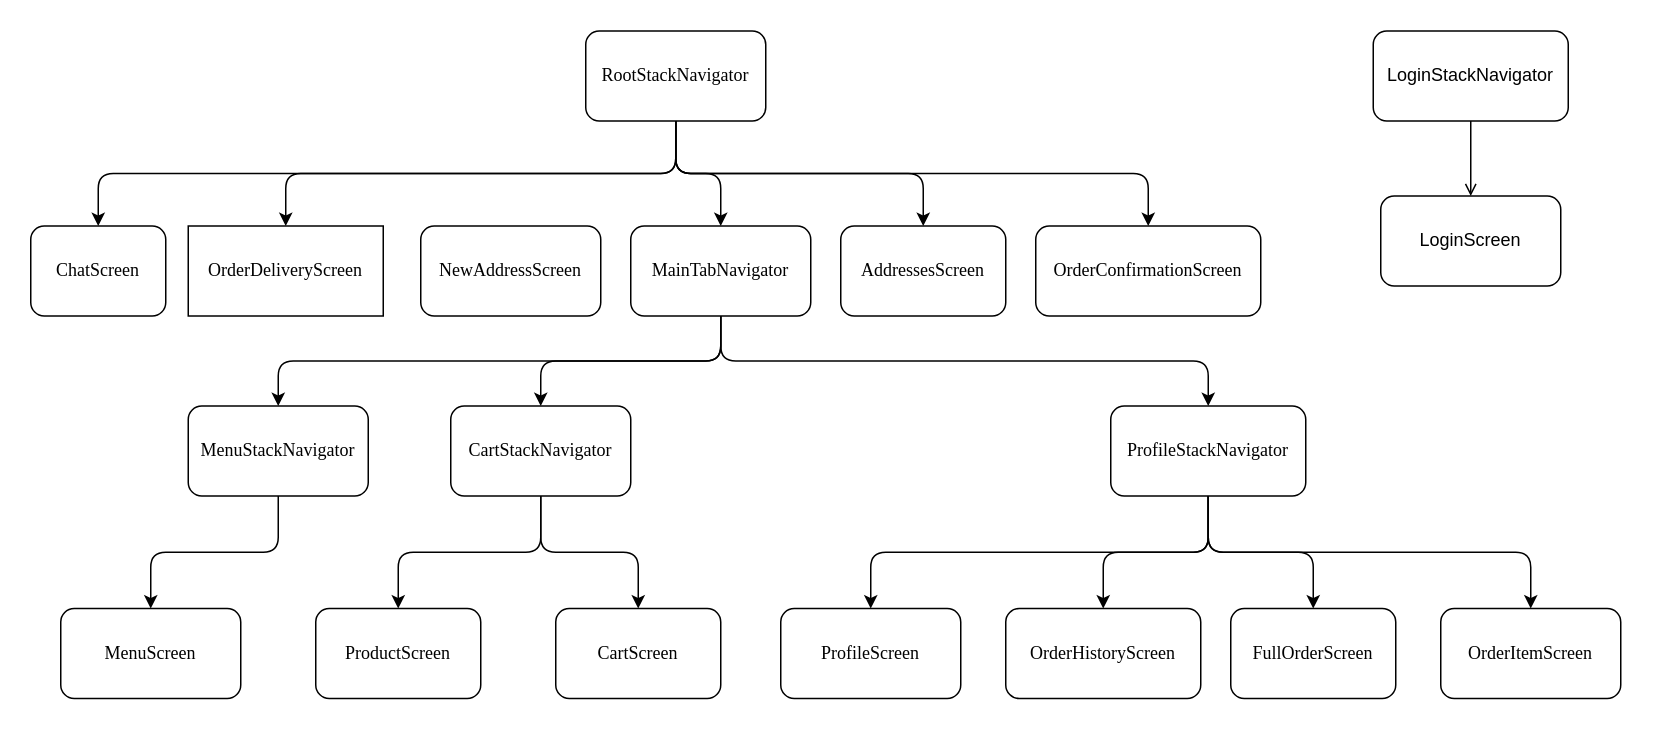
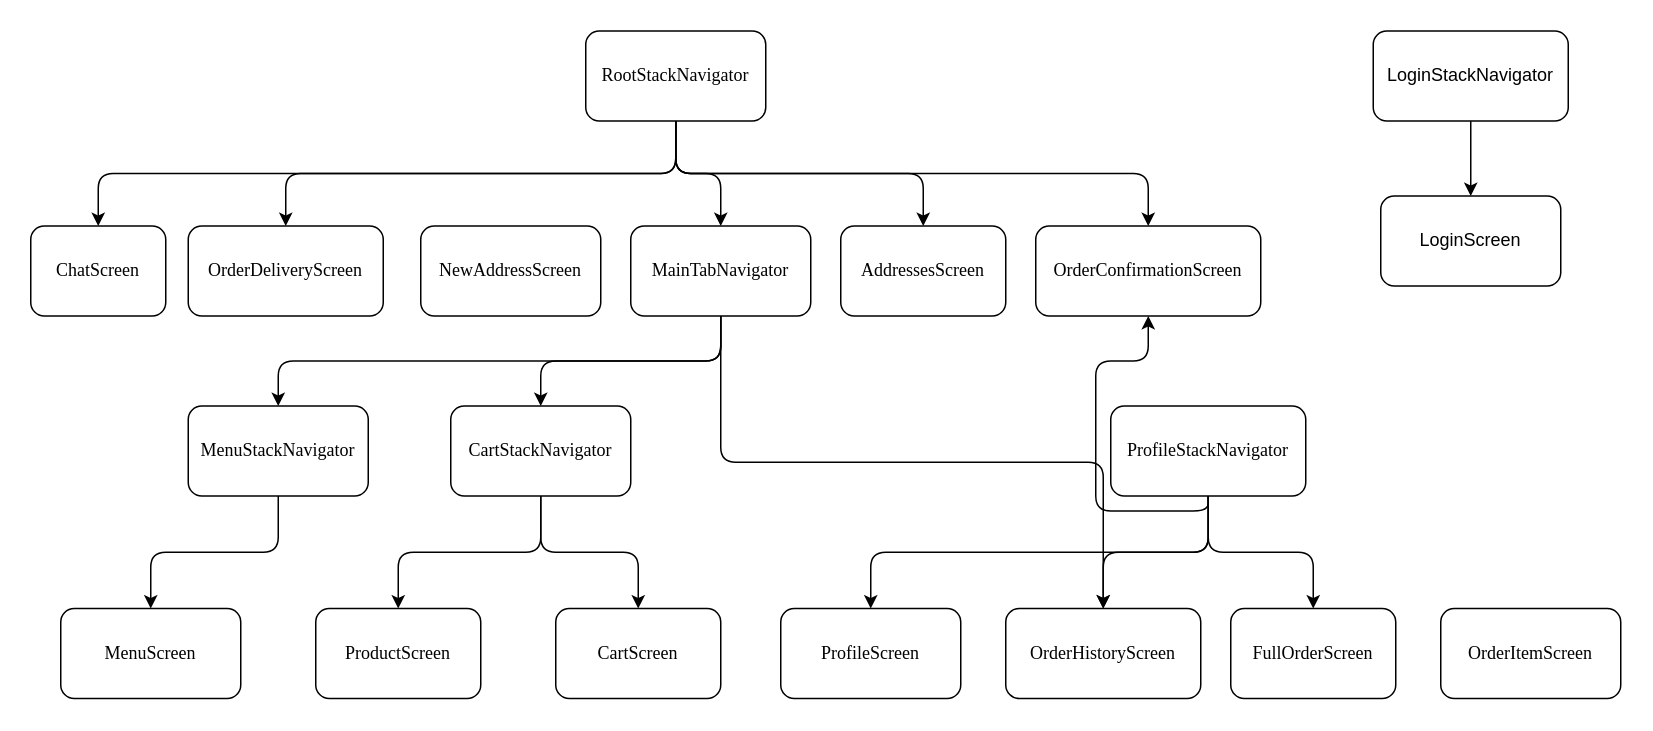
(1471, 186) -> (1471, 184)
(286, 271) -> (286, 271)
(911, 361) -> (905, 462)
(1437, 552) -> (1096, 486)
